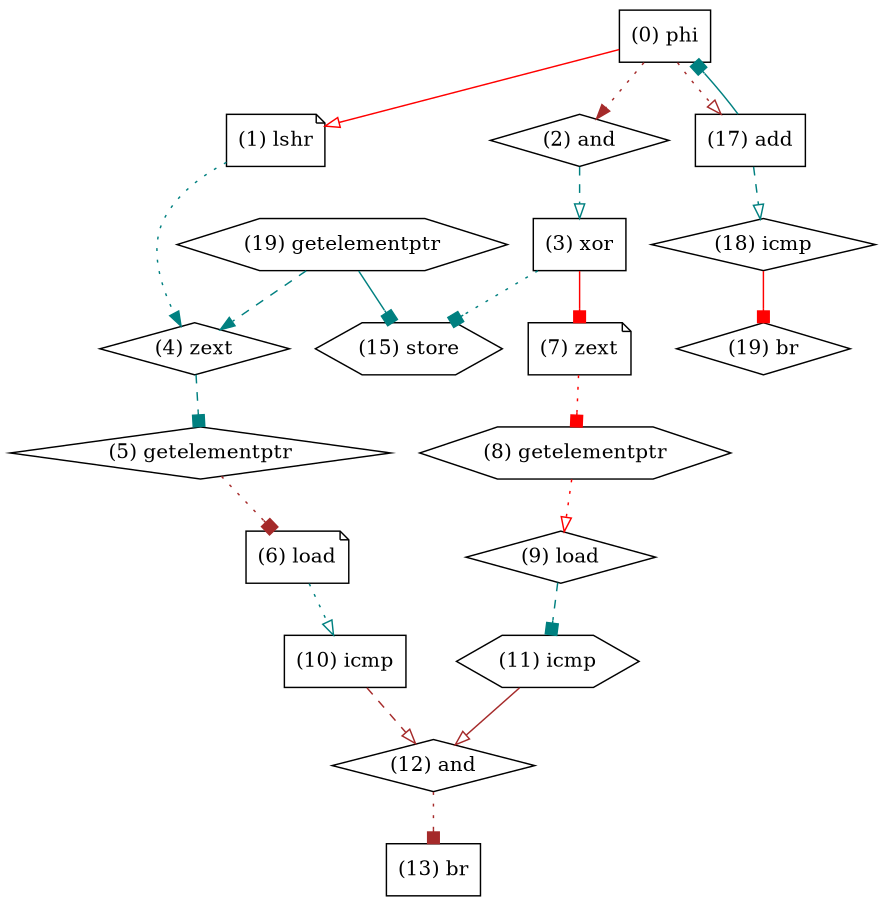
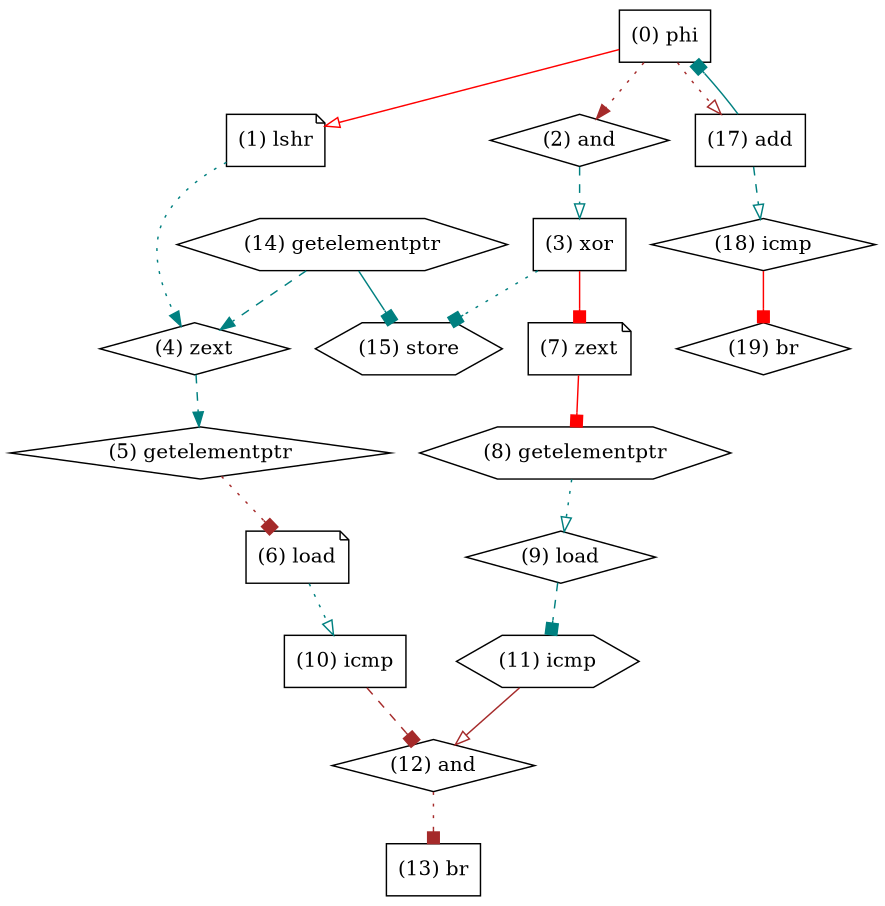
(342, 245) -> (342, 245)
(197, 393) -> (197, 393)
(578, 394) -> (578, 394)
(569, 498) -> (569, 498)
(386, 710) -> (386, 710)
